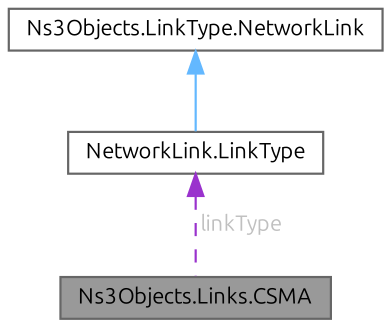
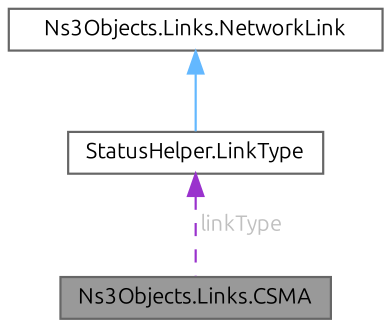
(196, 30) -> (196, 30)
(196, 153) -> (196, 153)
